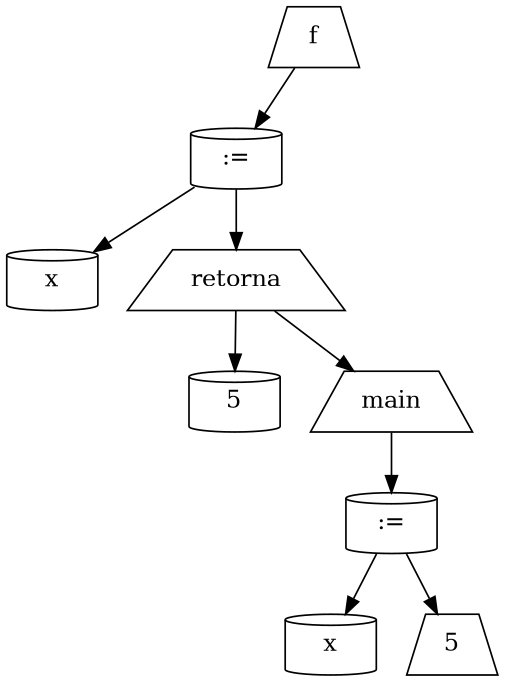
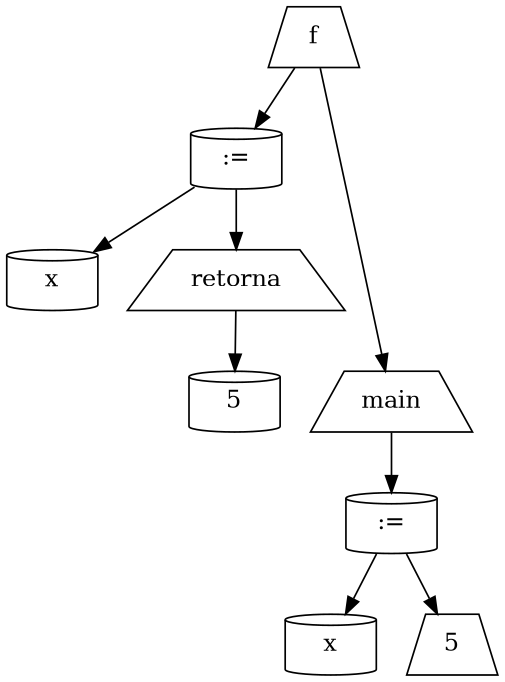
(307, 336) -> (351, 211)
